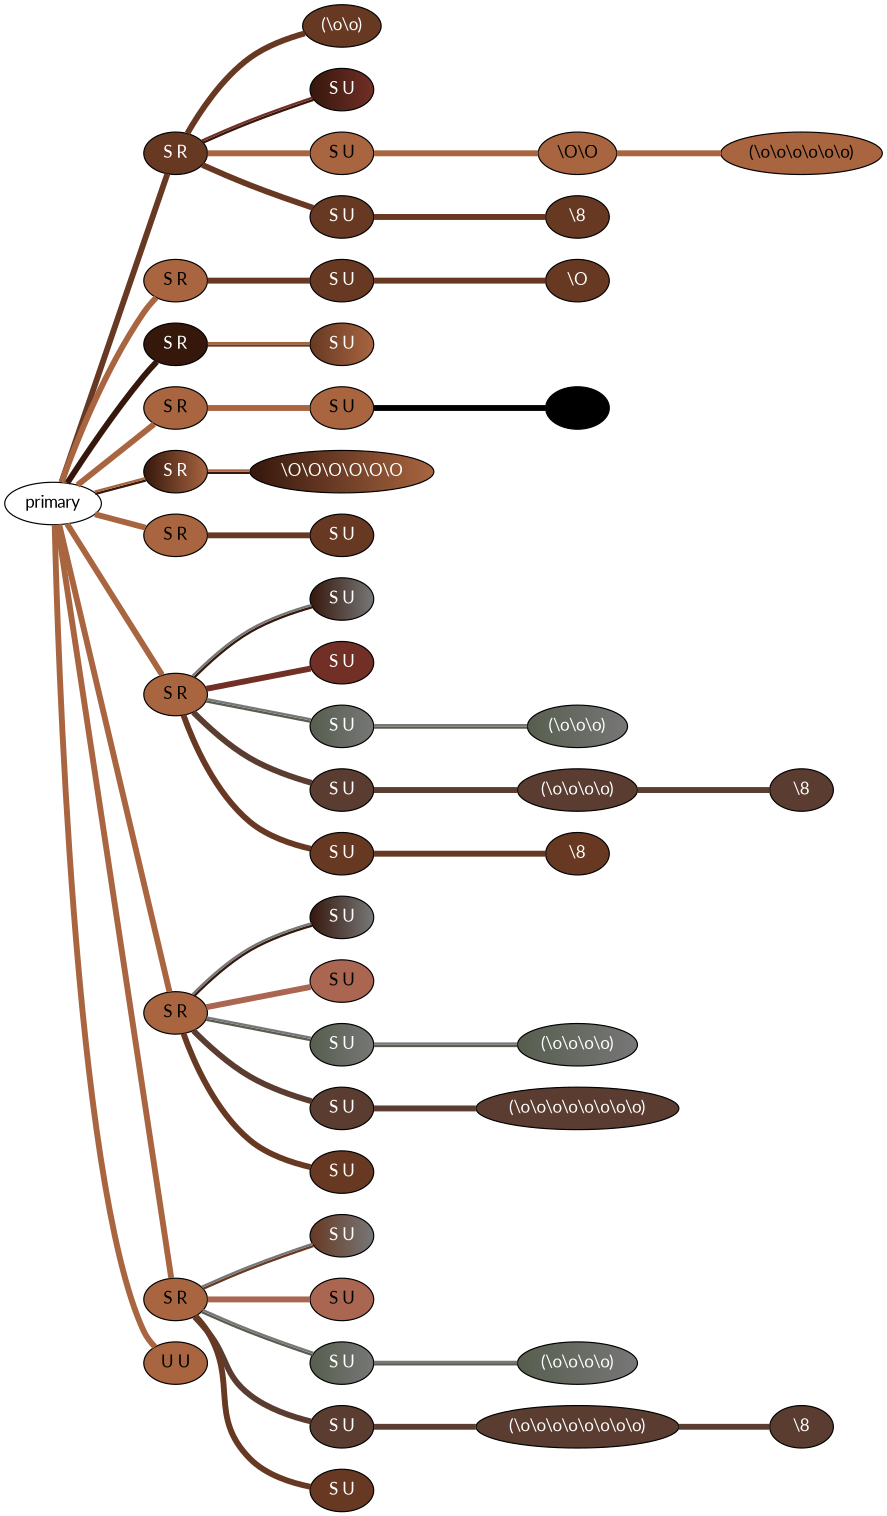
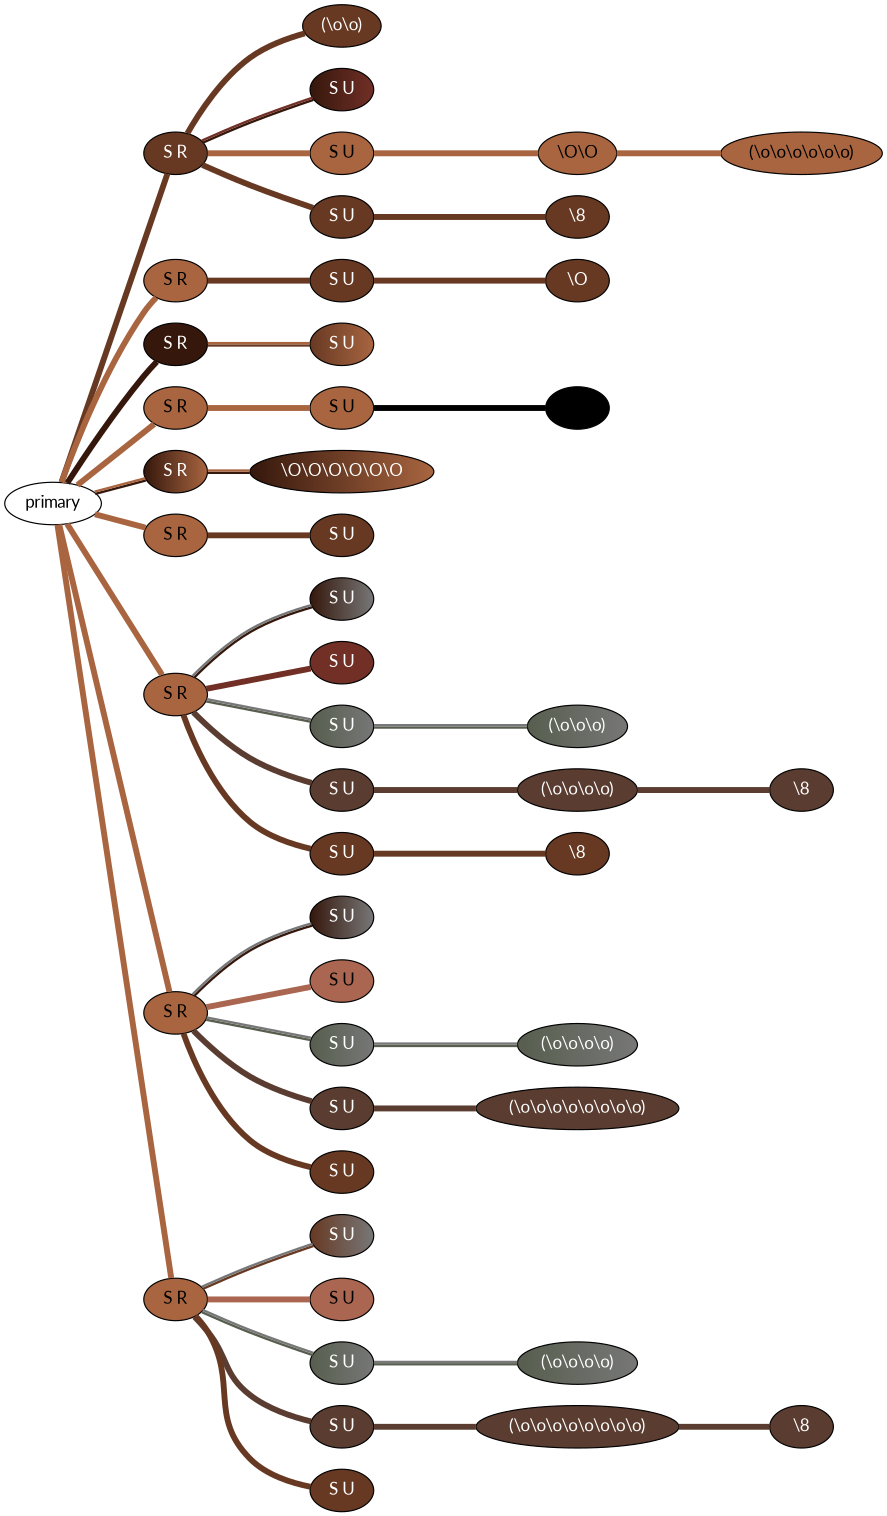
(176, 1363) -> none
